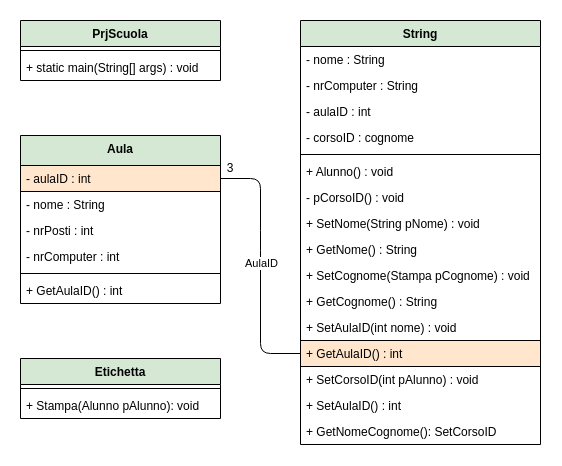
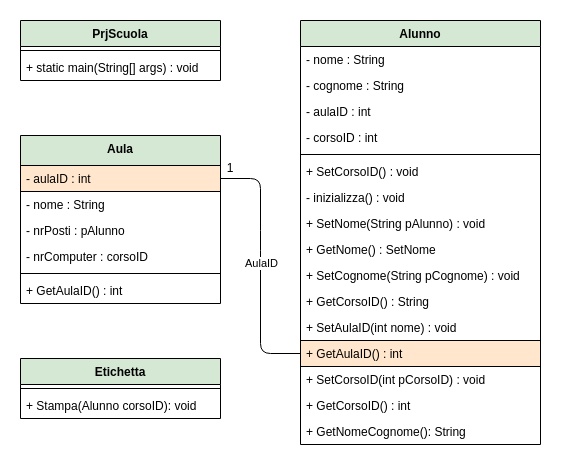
(420, 34) -> (420, 34)
(369, 86) -> (359, 86)
(364, 138) -> (349, 138)
(231, 169) -> (231, 169)
(354, 172) -> (369, 172)
(362, 198) -> (364, 198)
(396, 224) -> (401, 224)
(67, 231) -> (80, 231)
(365, 250) -> (370, 250)
(79, 257) -> (94, 257)
(418, 276) -> (416, 276)
(375, 302) -> (375, 302)
(401, 380) -> (406, 380)
(116, 406) -> (117, 406)
(360, 406) -> (365, 406)
(402, 432) -> (387, 432)
